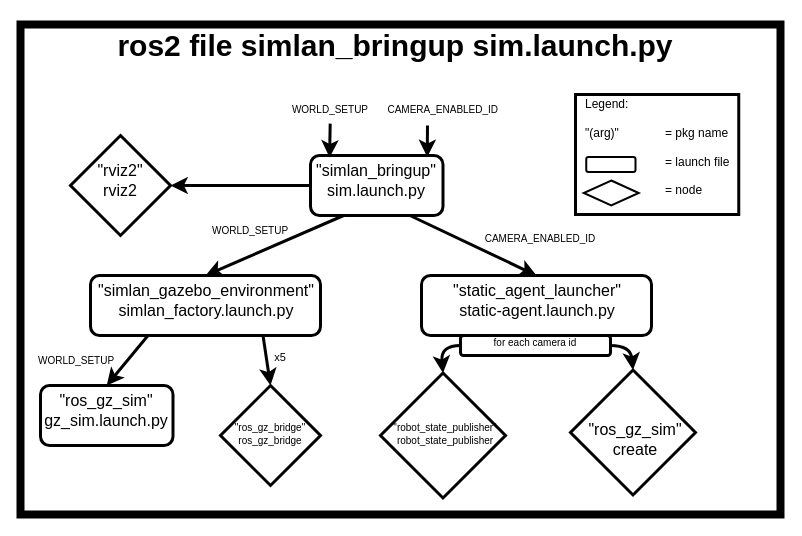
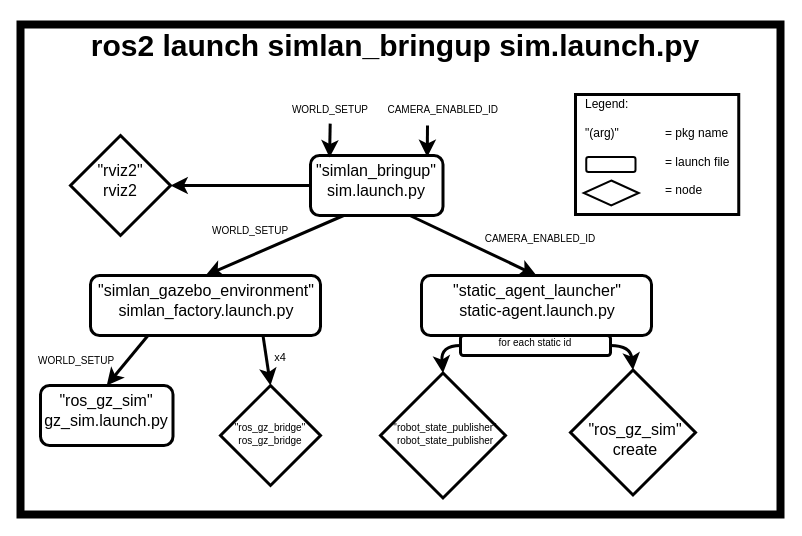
(396, 46) -> (396, 46)
(536, 341) -> (536, 341)
(281, 356) -> (281, 356)
